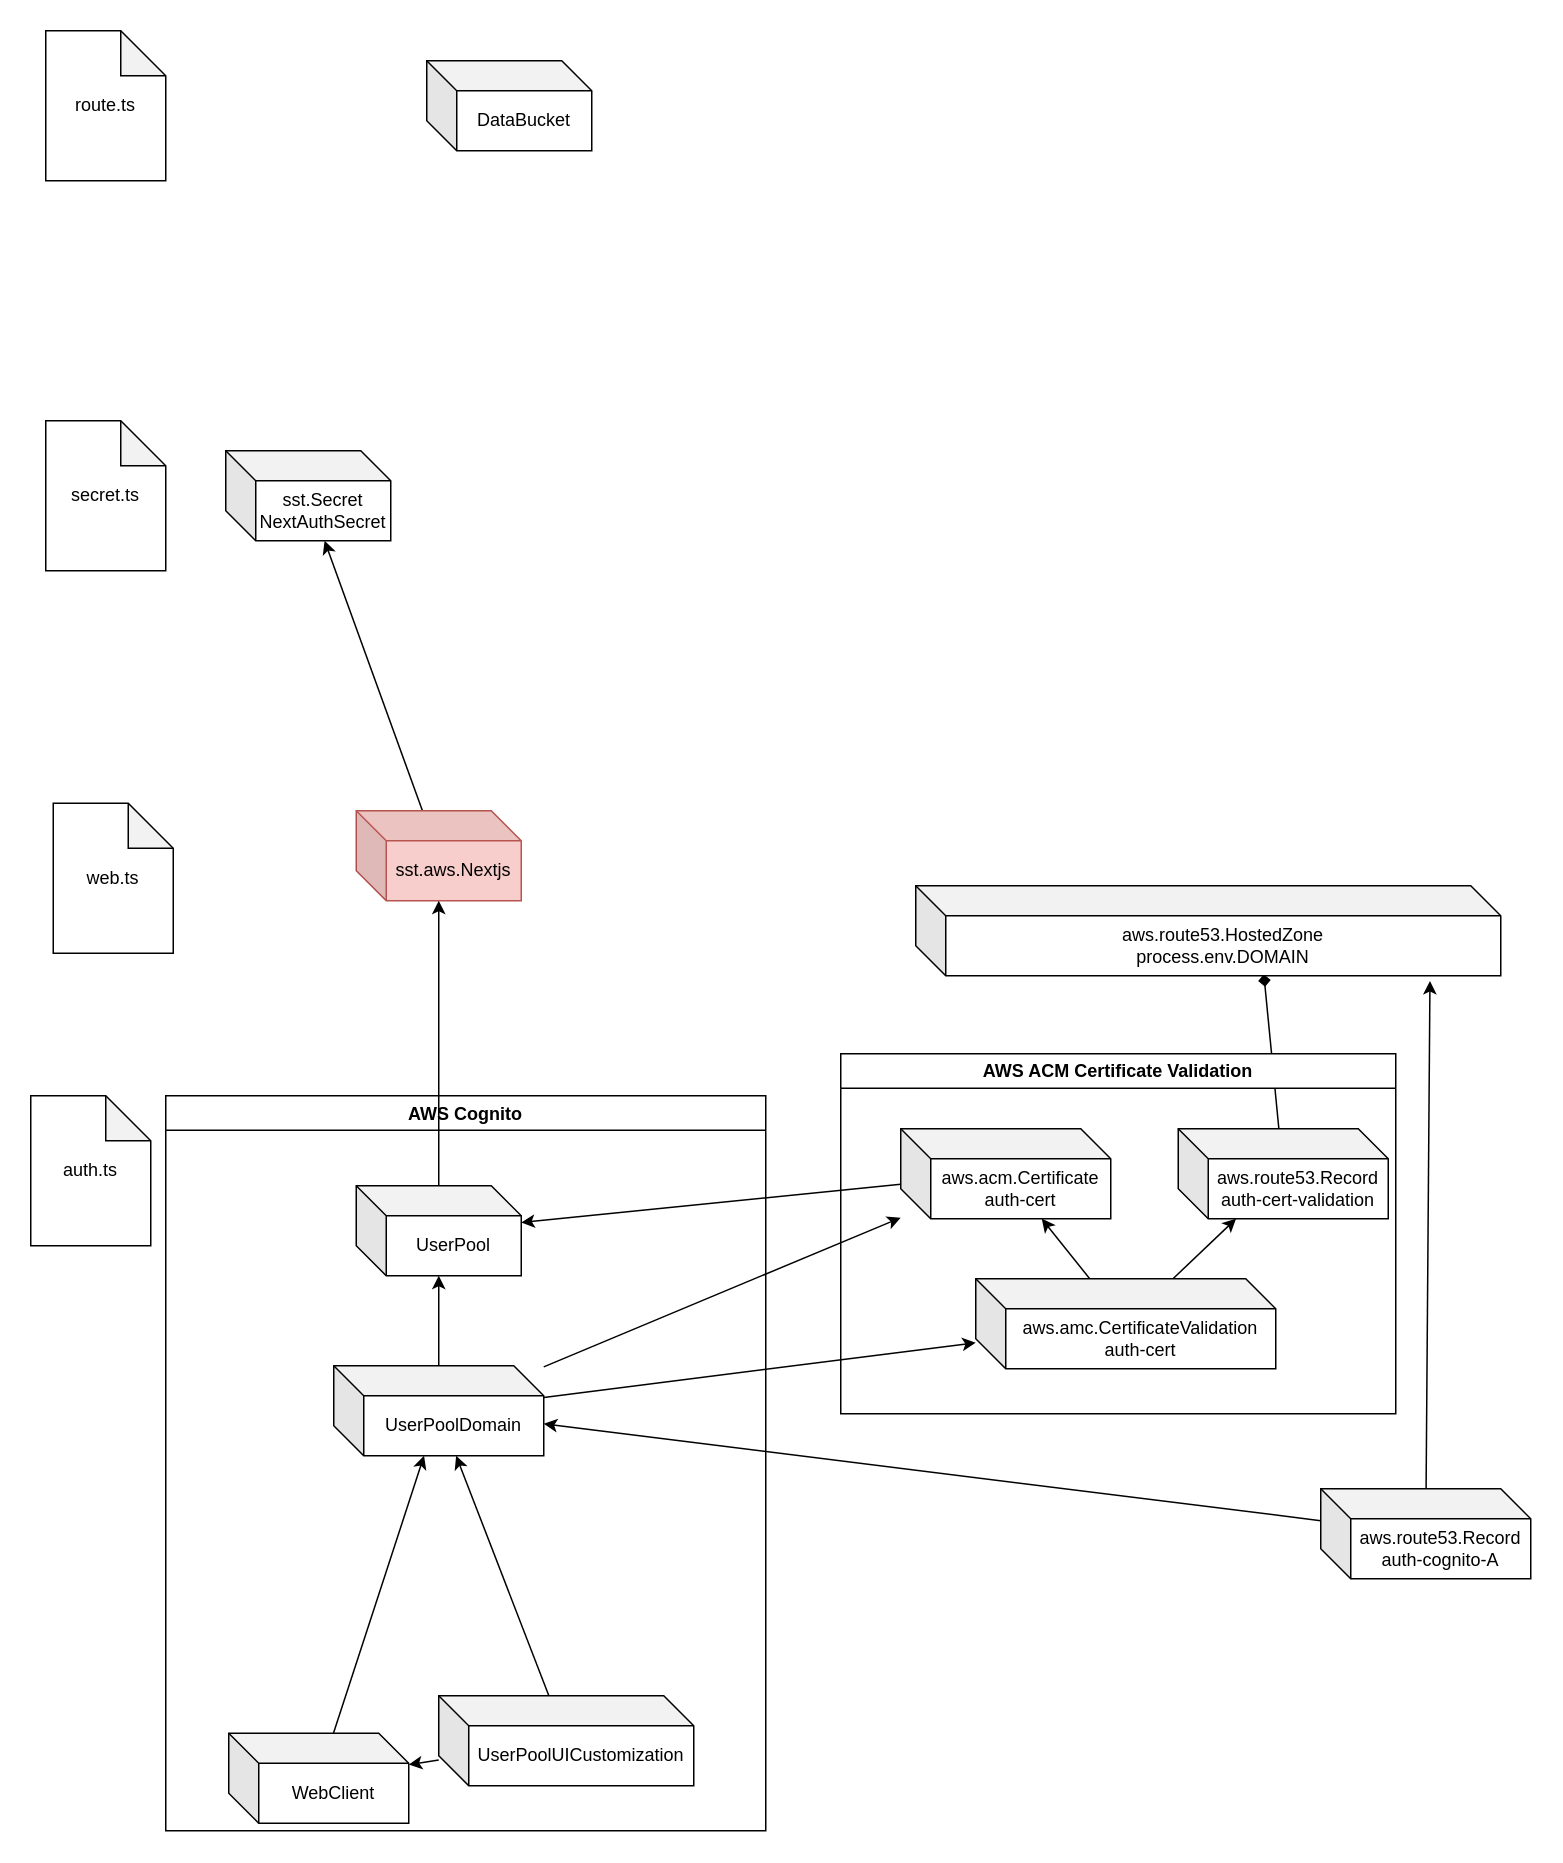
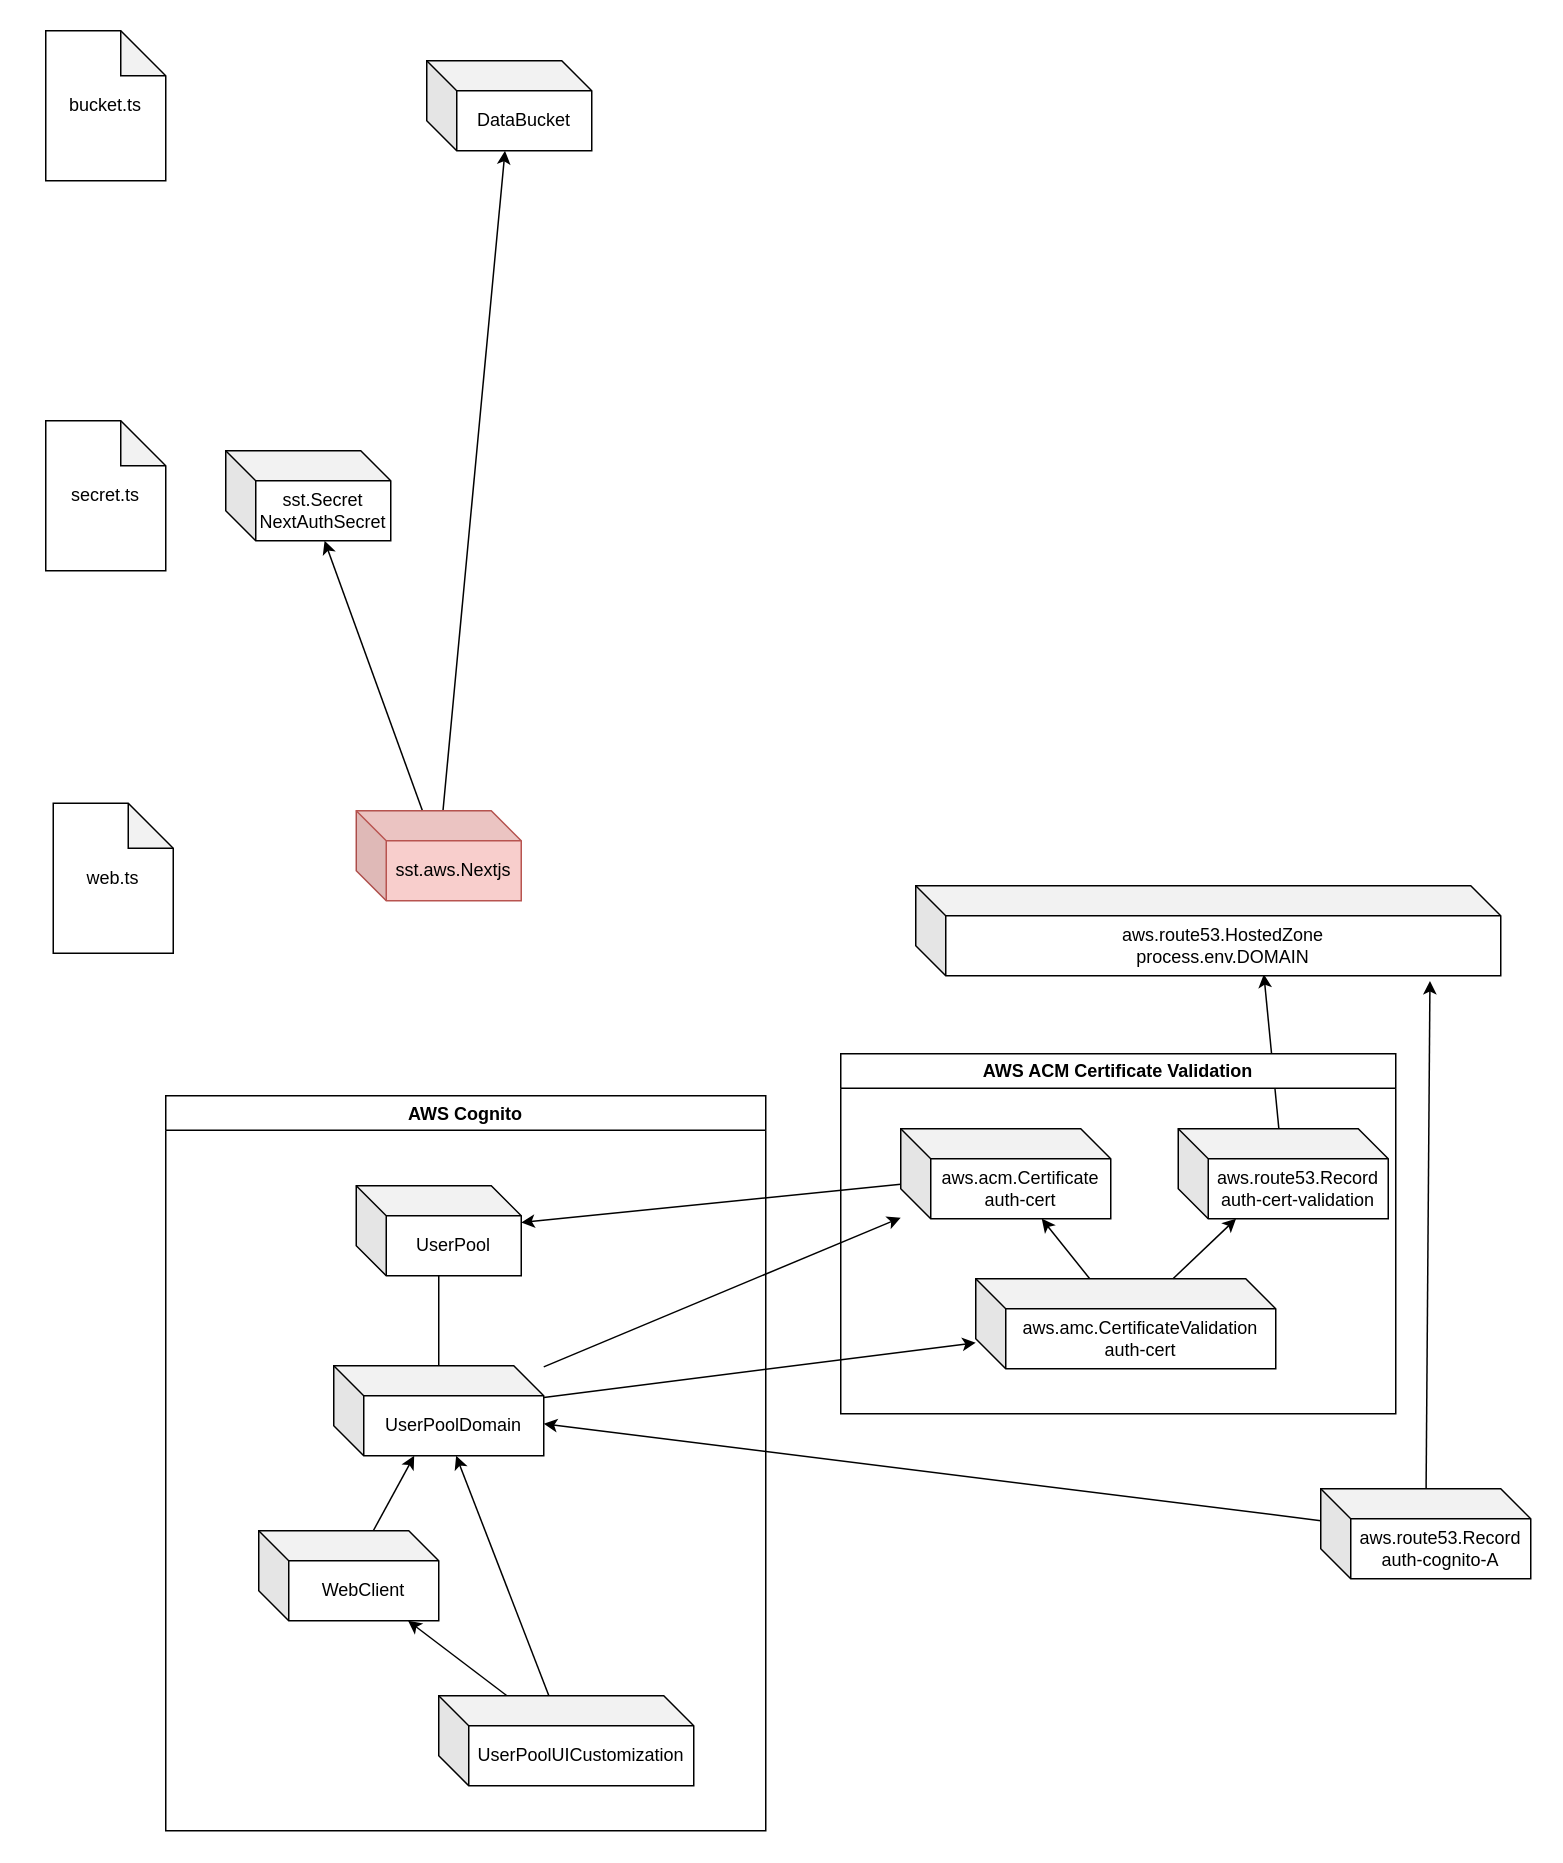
(106, 106) -> (106, 106)
none -> (474, 486)
(1265, 987) -> (1265, 986)
(439, 1049) -> none
(91, 1171) -> none
(439, 1287) -> (439, 1282)
(319, 1778) -> (349, 1576)
